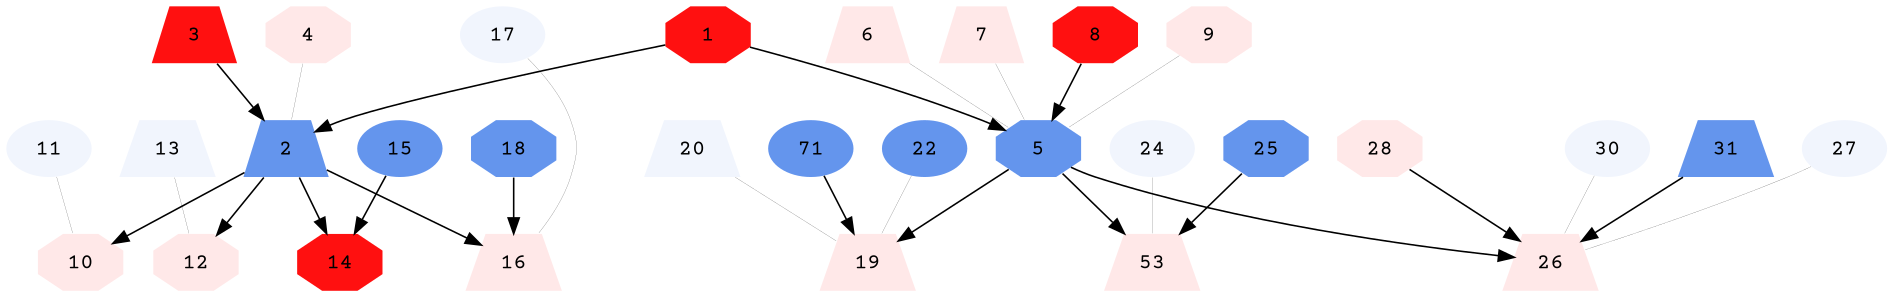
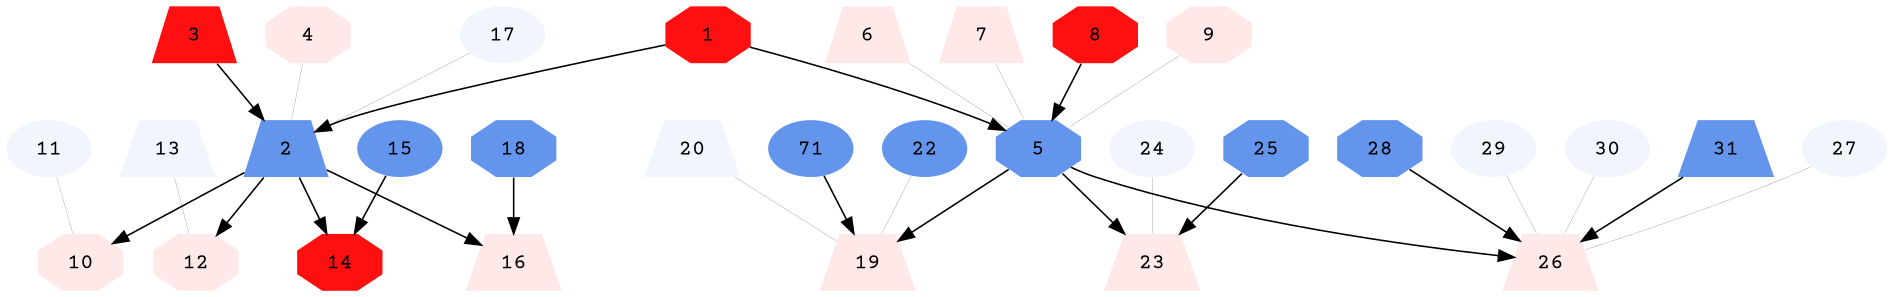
(576, 143) -> (393, 93)
(1380, 149) -> (1380, 149)
none -> (1494, 149)
(1152, 262) -> (1152, 262)
